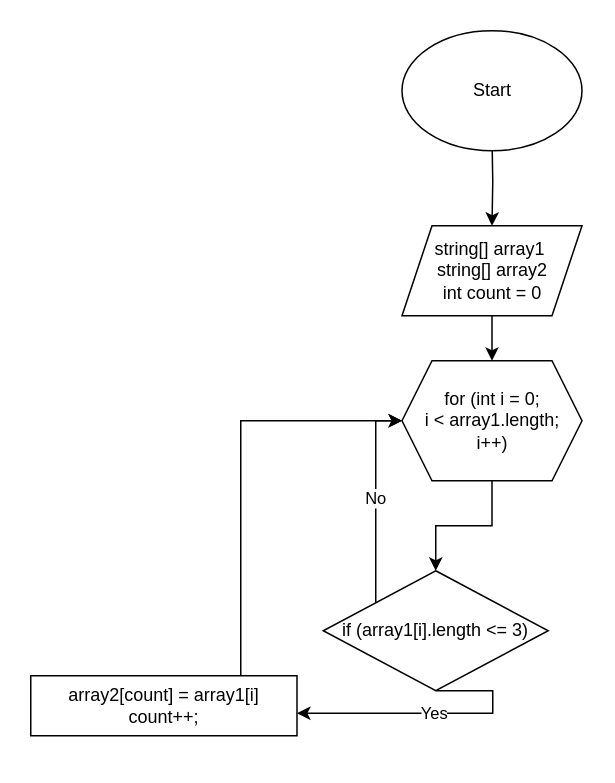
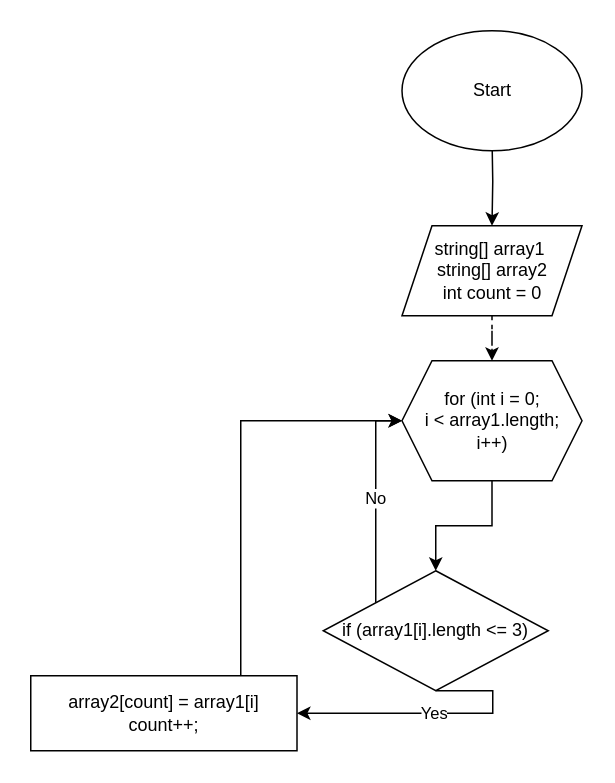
(492, 325) -> (492, 325)
(164, 706) -> (164, 713)
